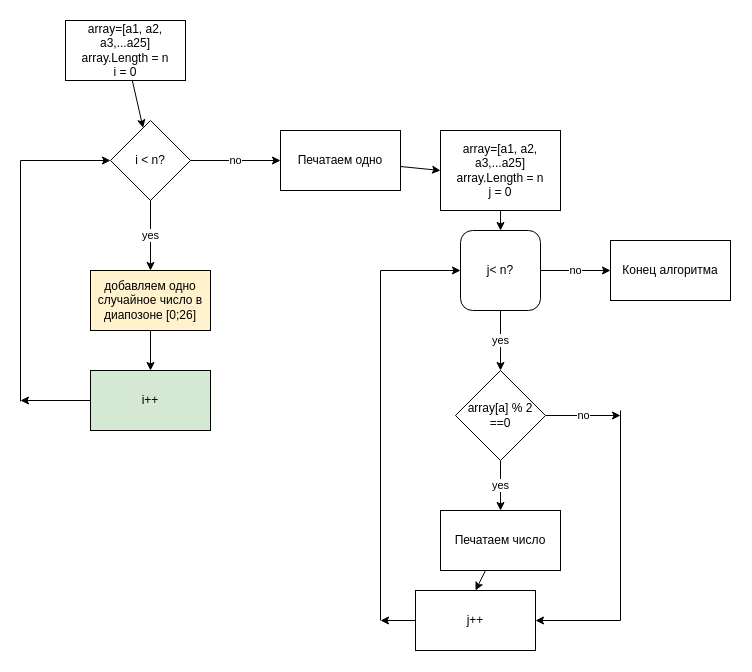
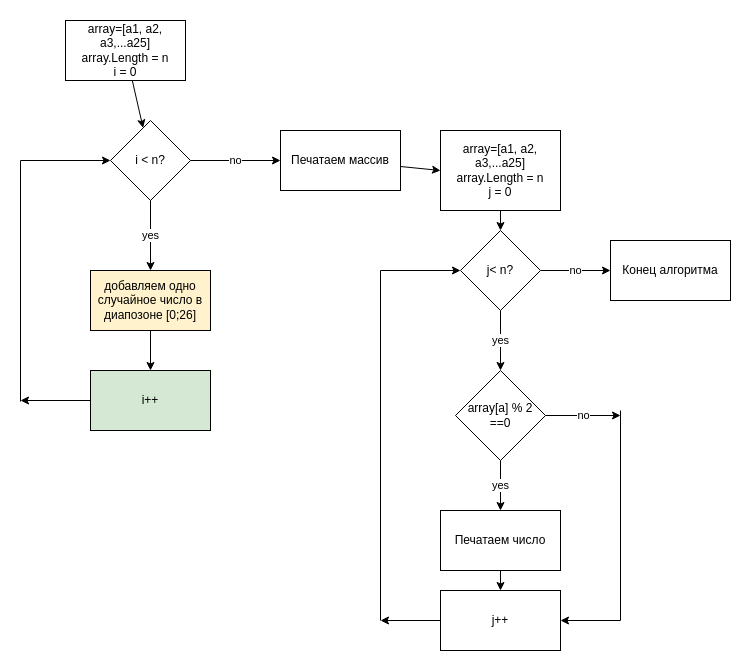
(341, 161) -> (341, 161)
(501, 271) -> (501, 271)
(476, 621) -> (501, 621)
